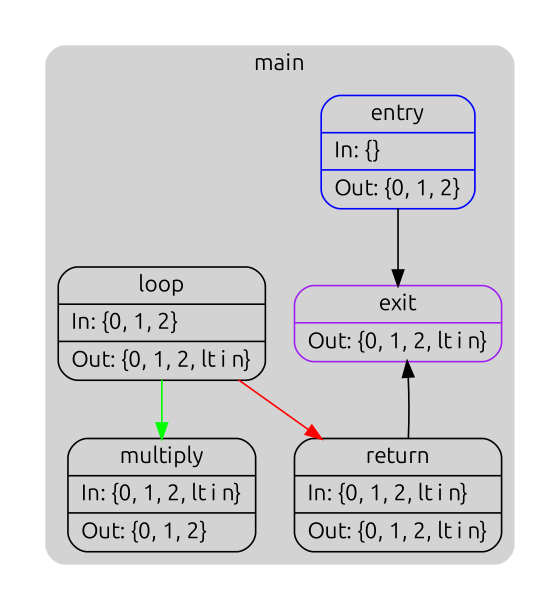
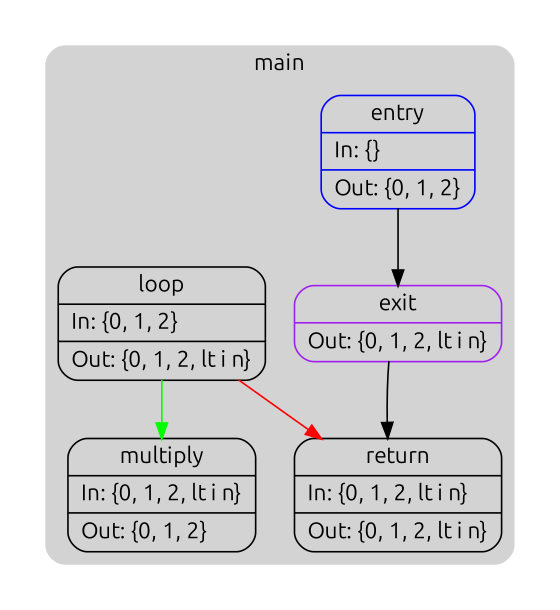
(409, 408) -> (387, 391)
